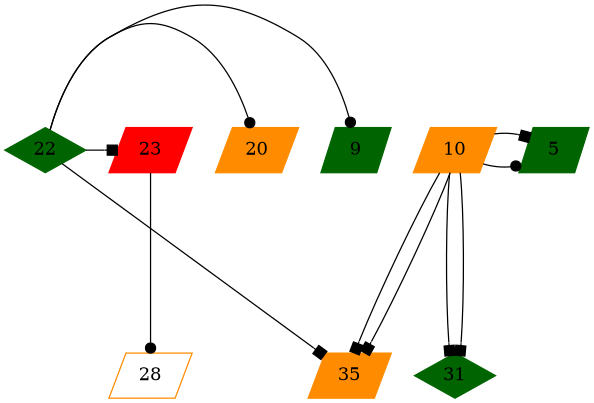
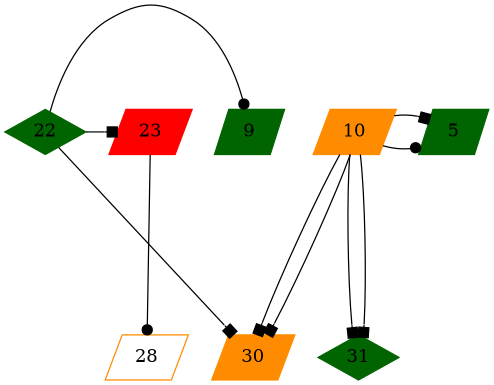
(257, 150) -> none
(350, 376) -> (253, 357)
